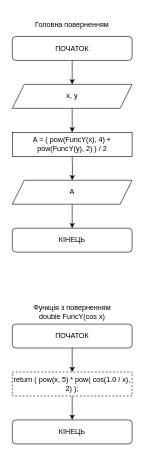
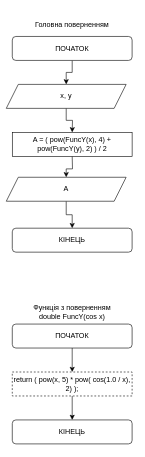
(72, 96) -> (66, 96)
(72, 192) -> (66, 189)
